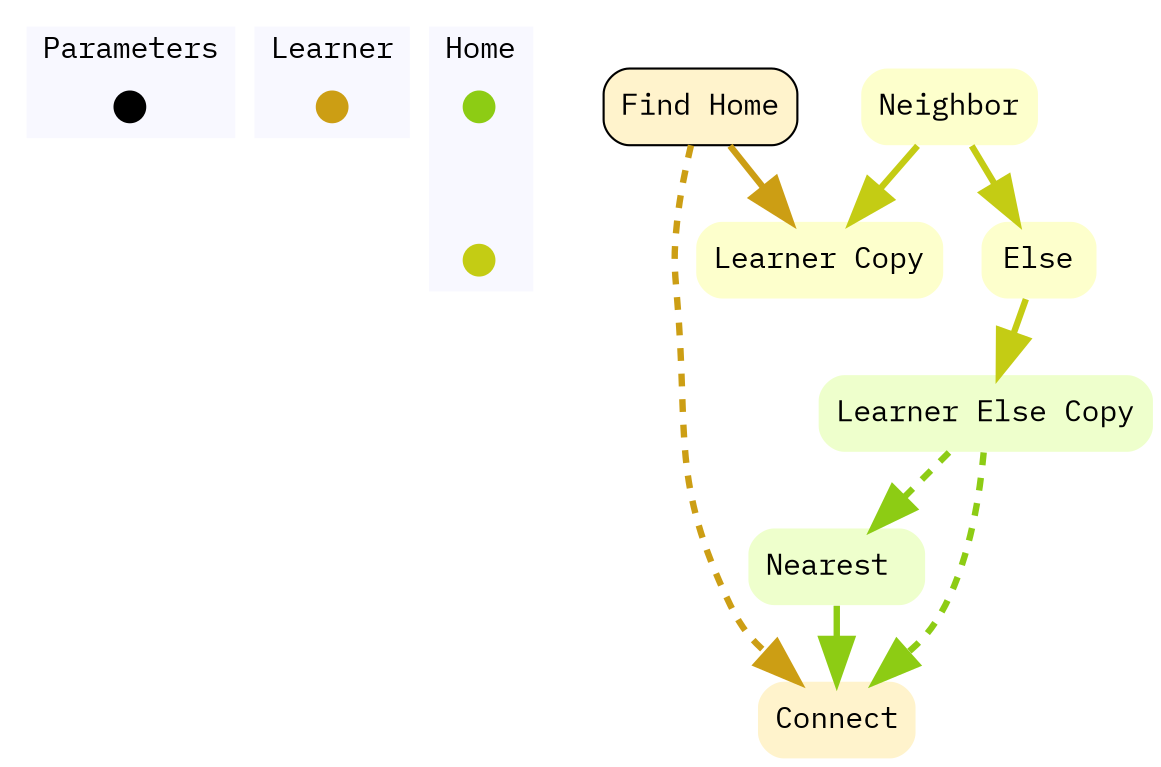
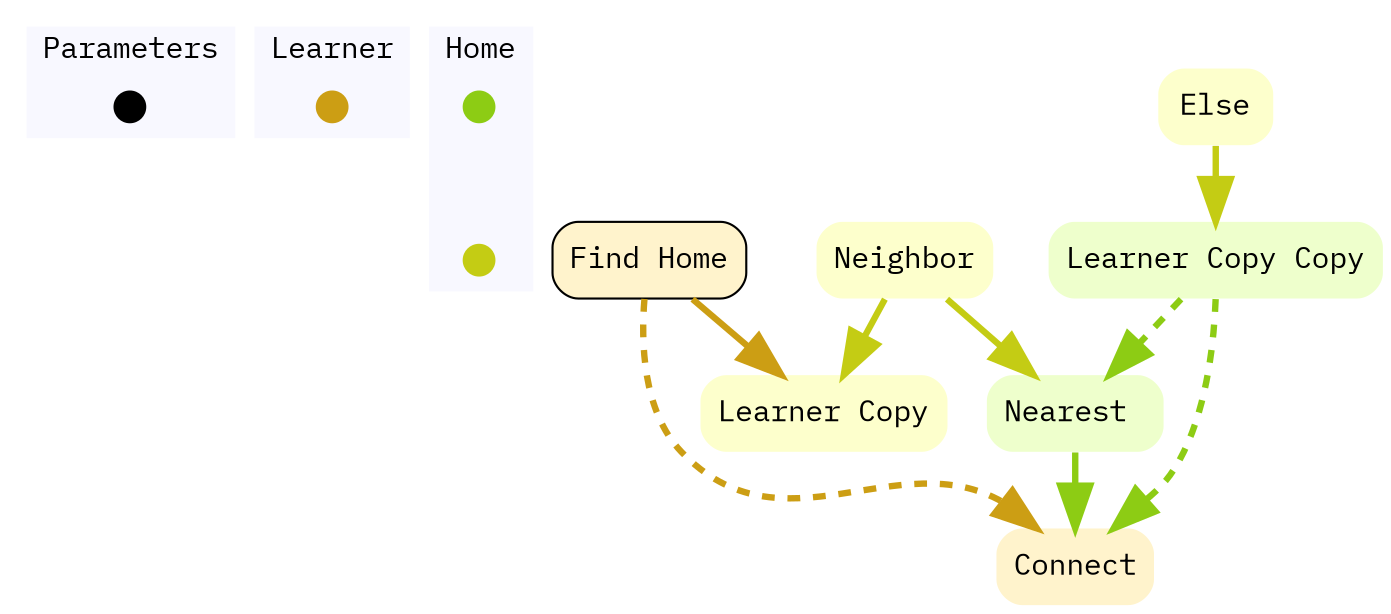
(983, 165) -> (974, 323)
(986, 413) -> (1216, 260)
